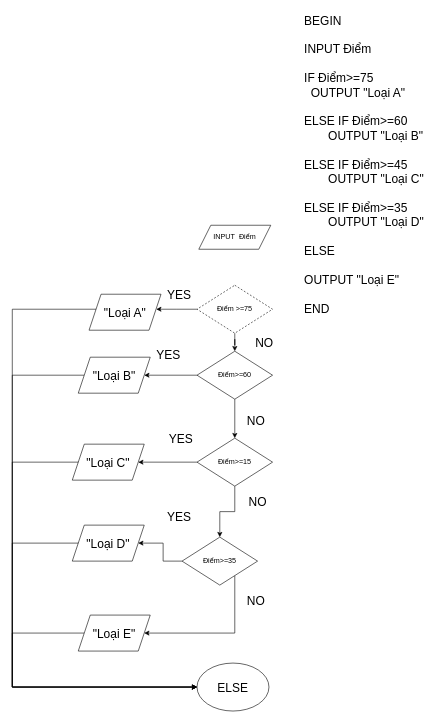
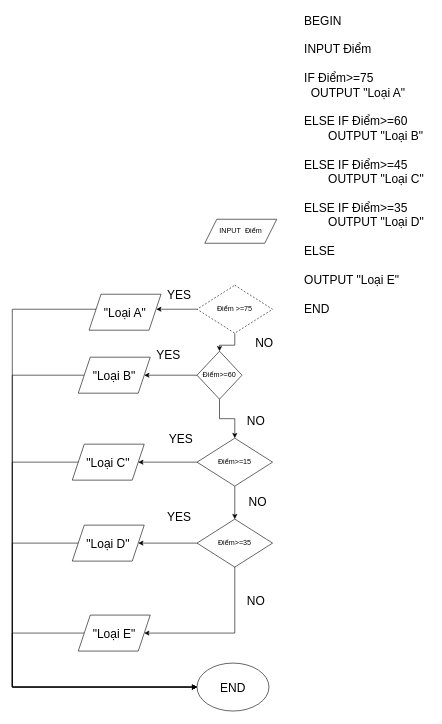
(235, 237) -> (241, 231)
(235, 375) -> (220, 375)
(220, 561) -> (235, 543)
(233, 687) -> (233, 687)
